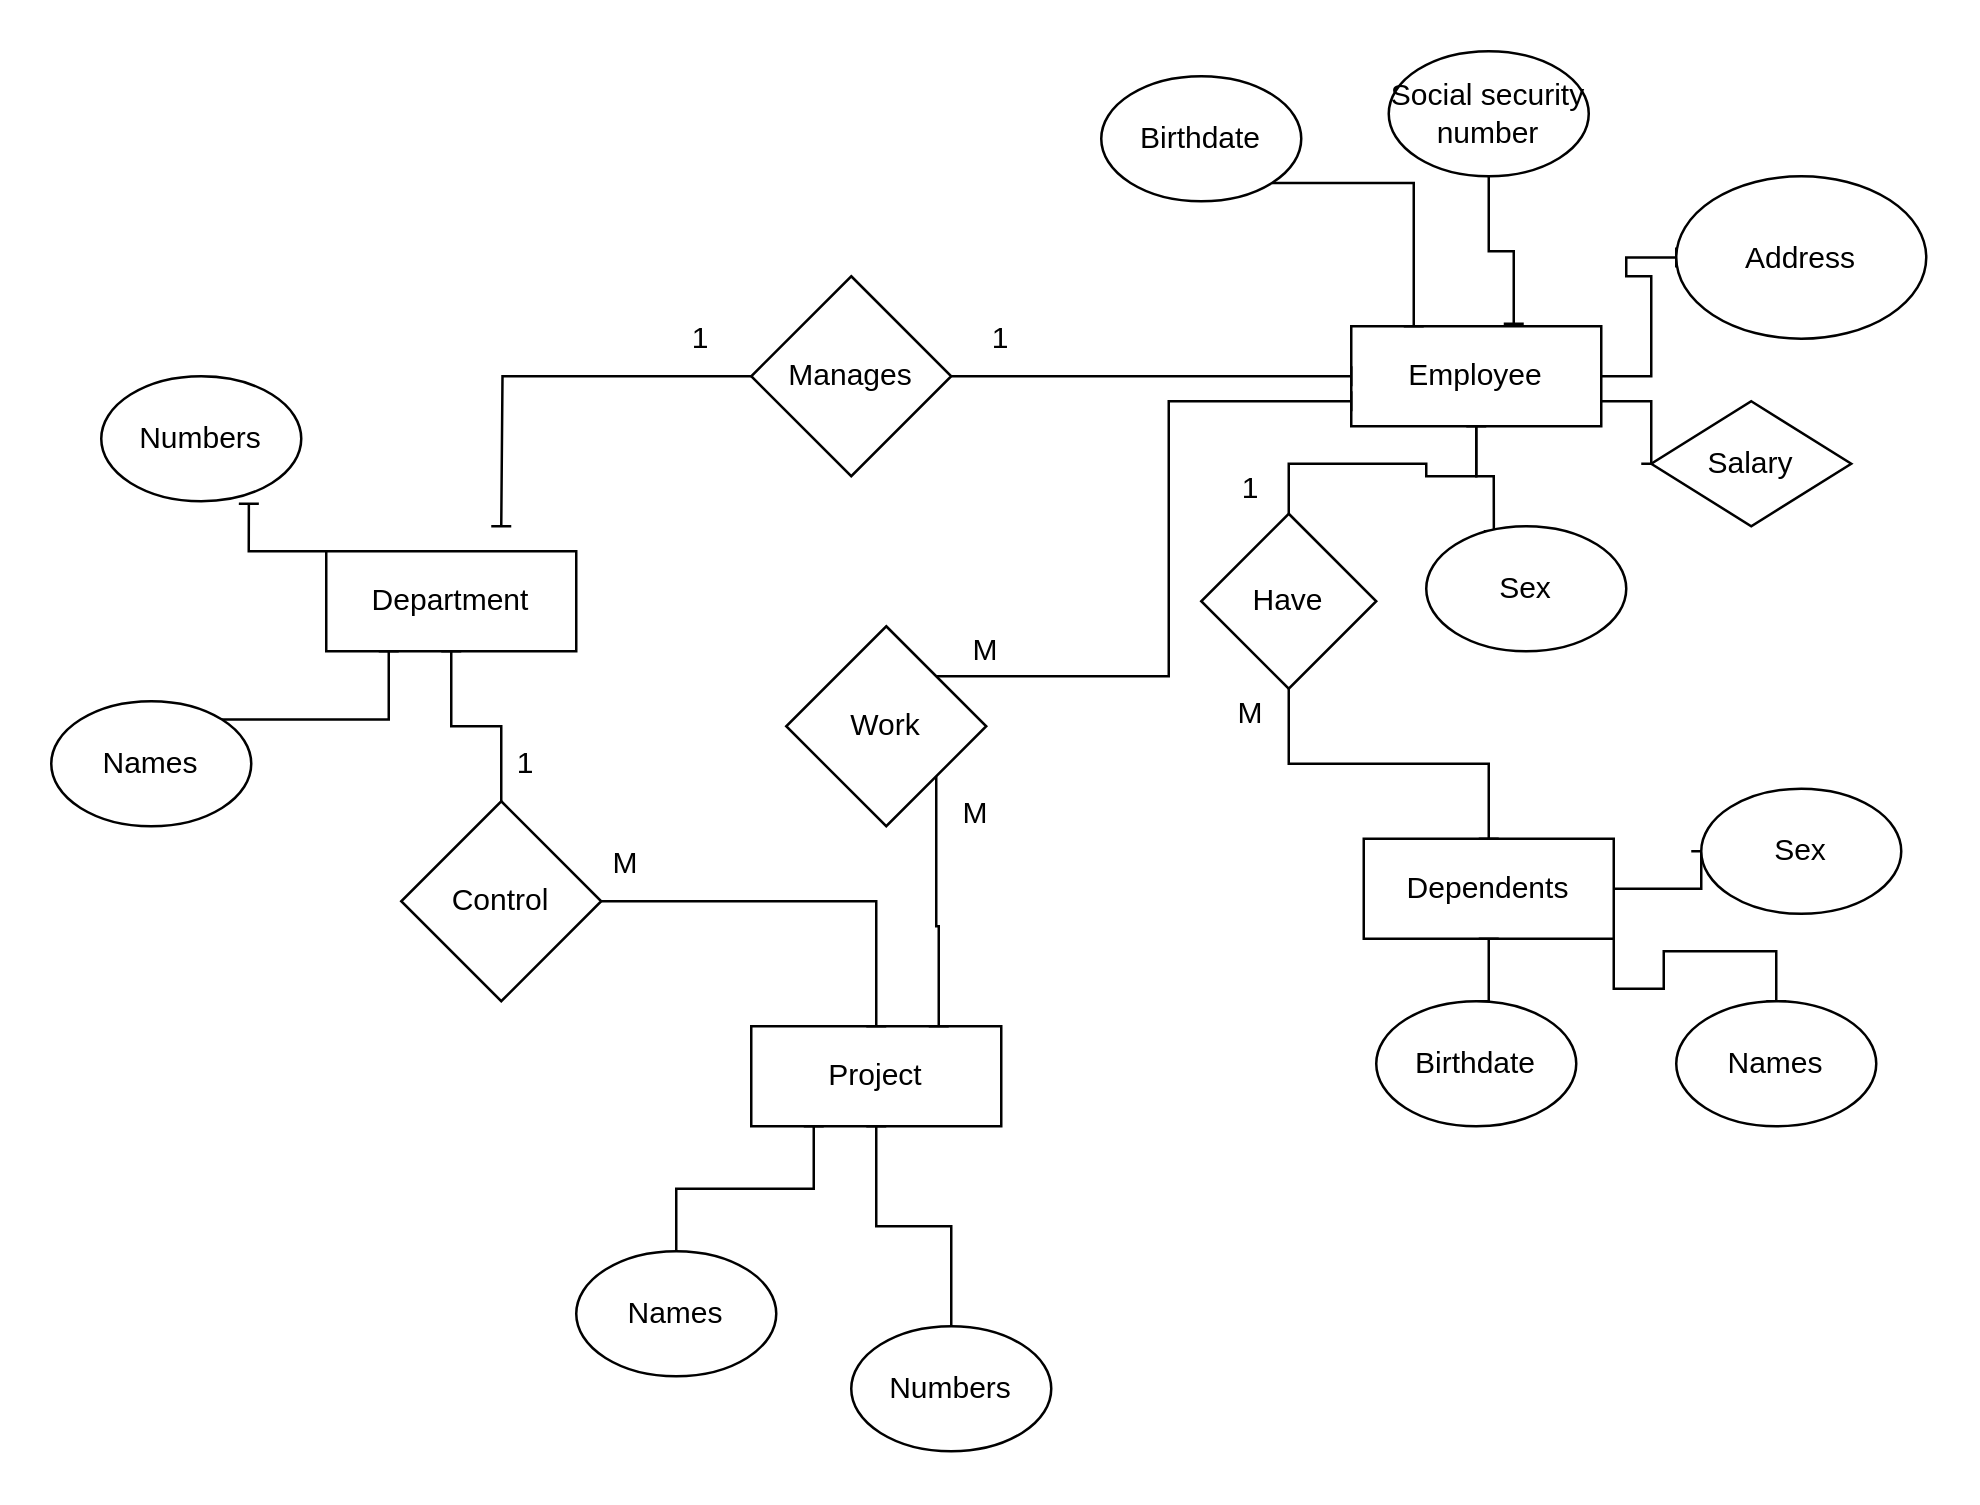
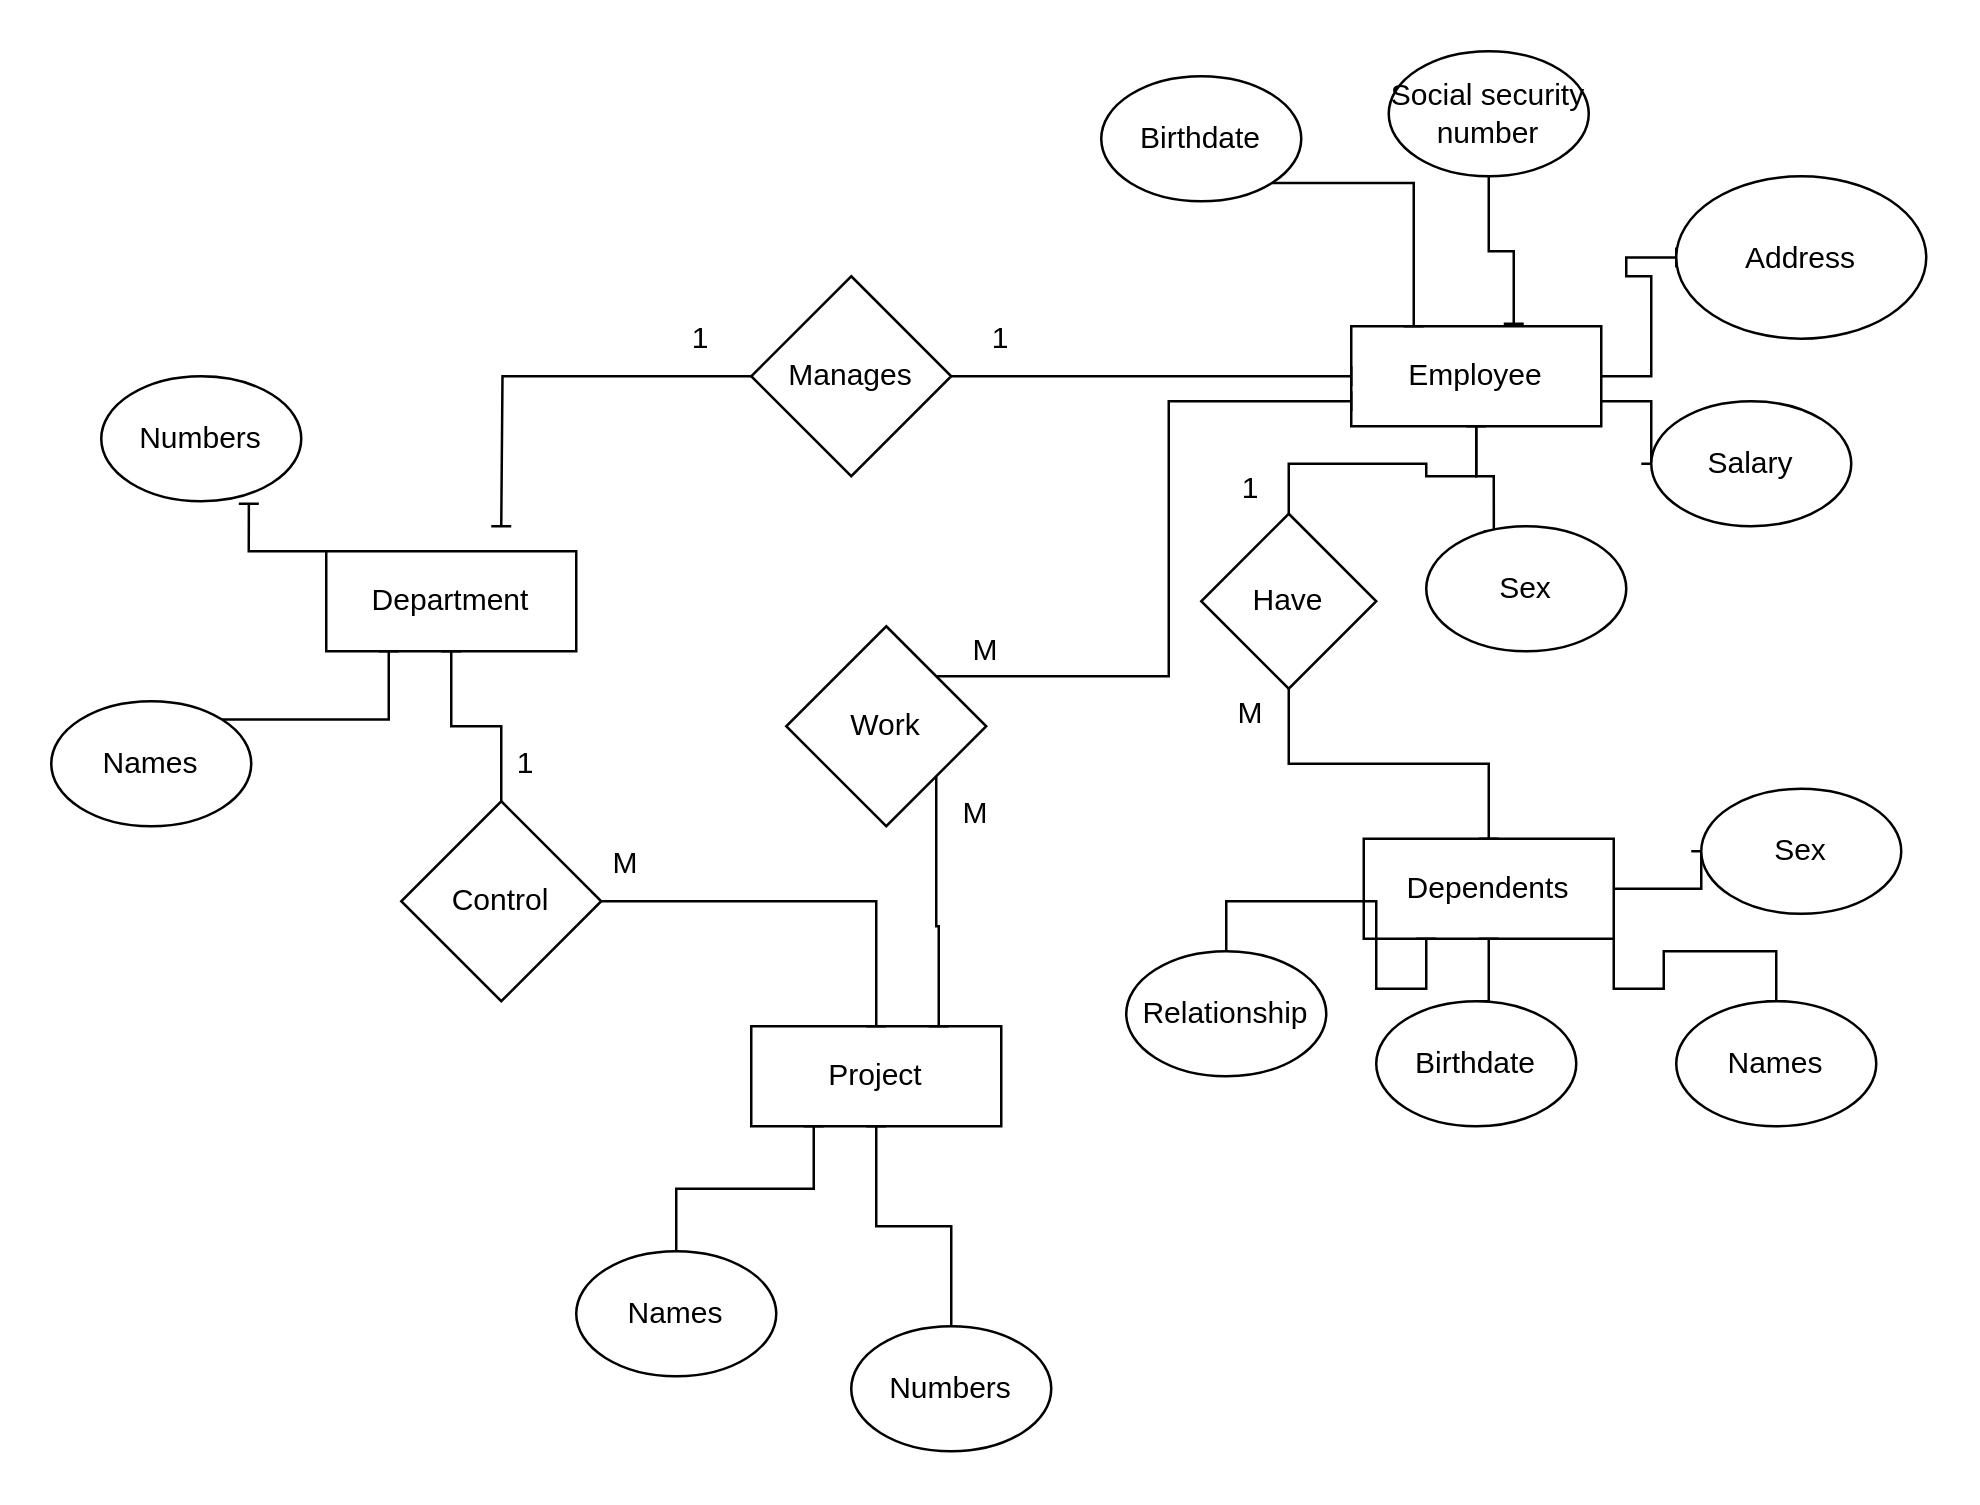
(1751, 464) -> (1751, 464)
none -> (1369, 901)
none -> (1226, 1014)
